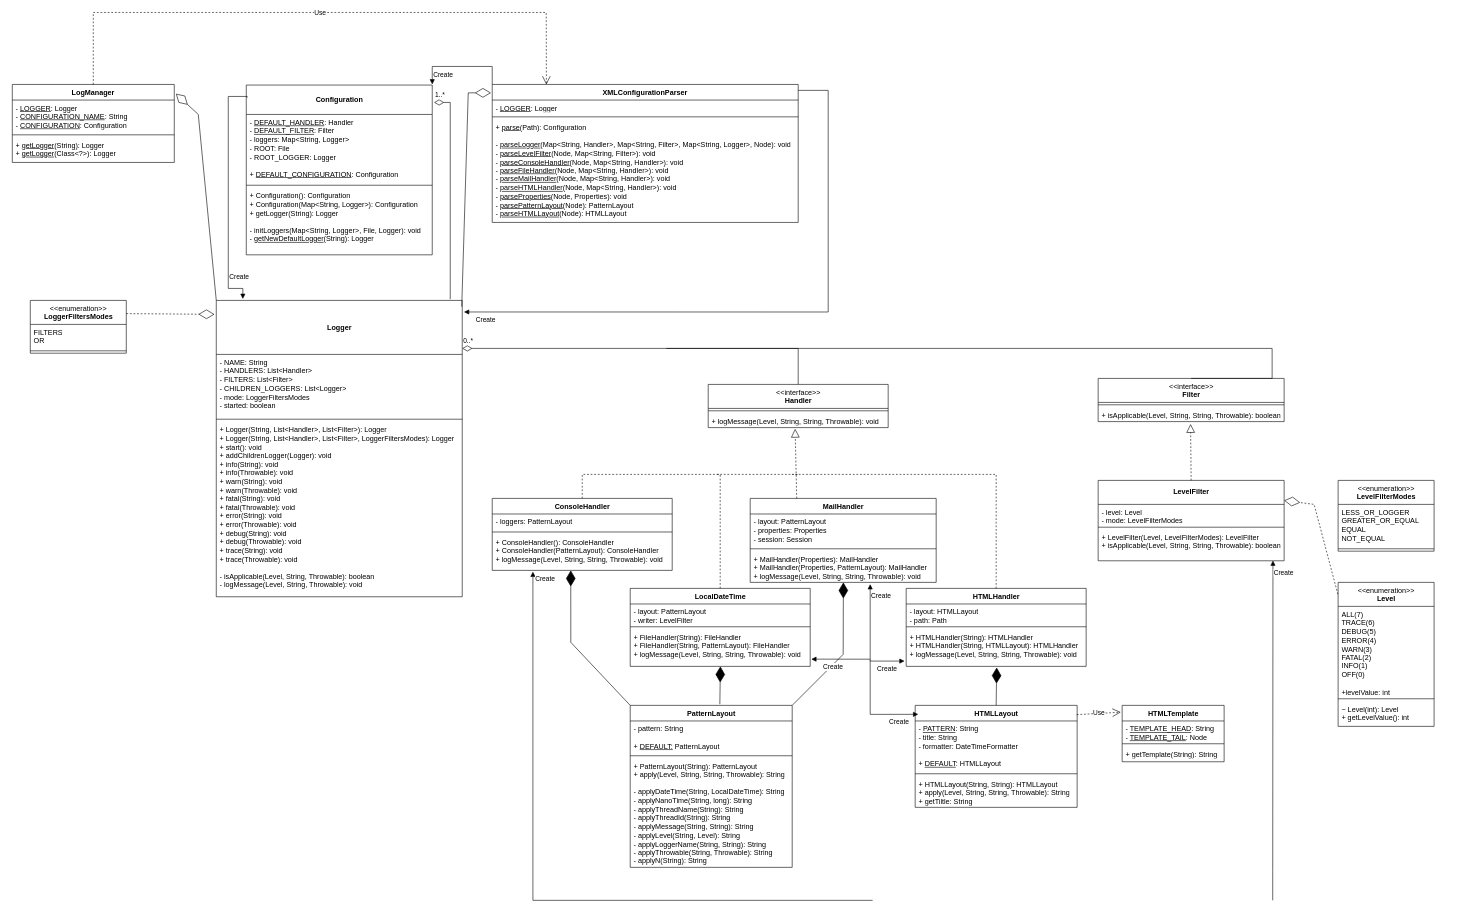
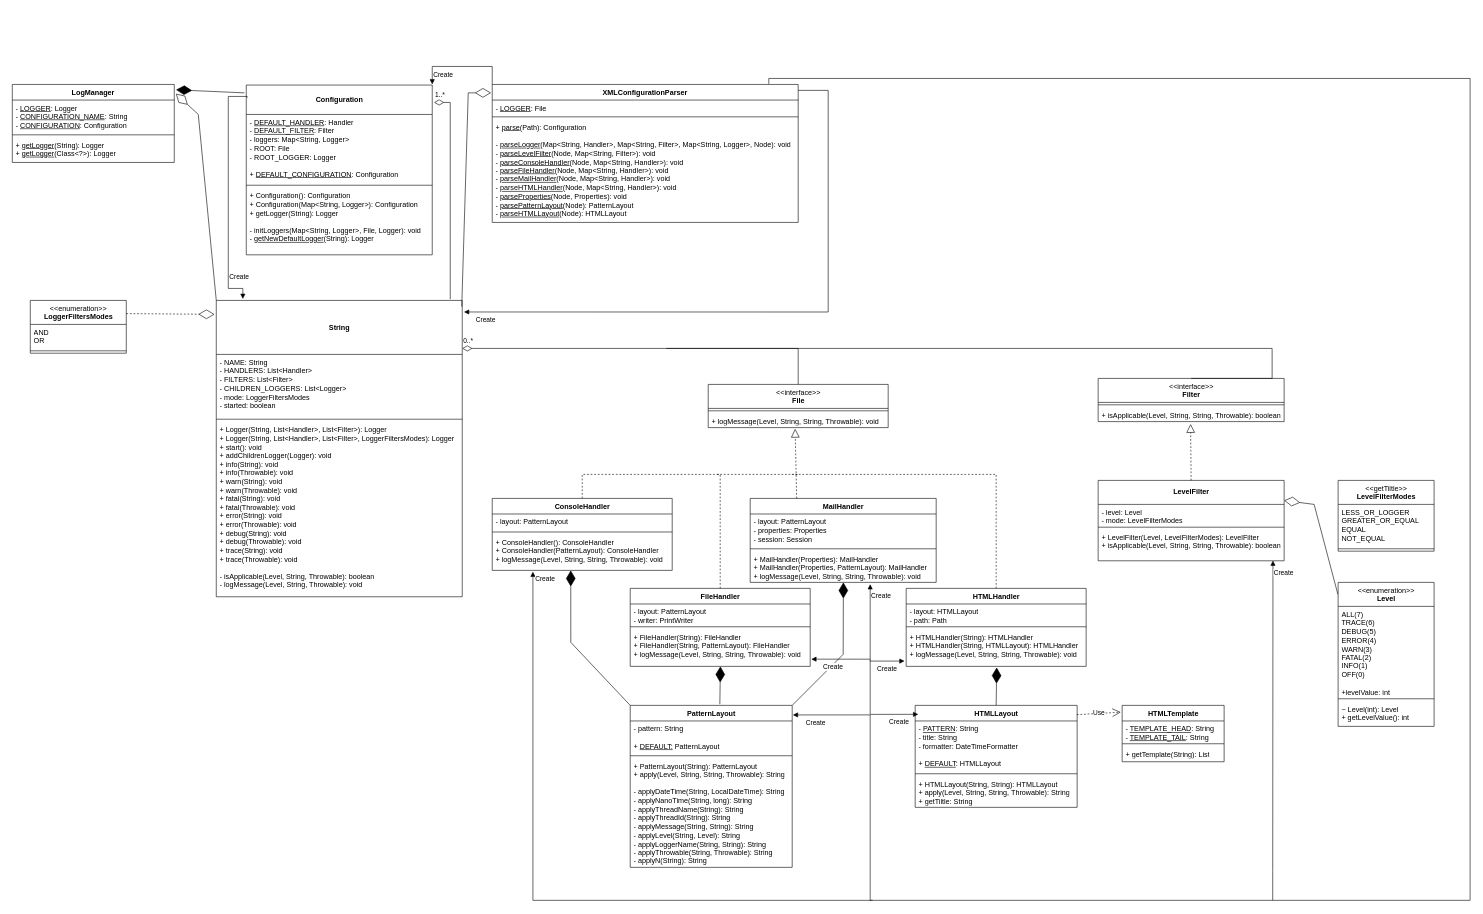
(318, 12) -> none
none -> (1119, 78)
none -> (214, 91)
(526, 108) -> (520, 108)
(340, 327) -> (340, 327)
(48, 337) -> (40, 337)
(799, 397) -> (799, 397)
(1387, 493) -> (1387, 493)
(541, 522) -> (539, 522)
(1324, 540) -> (1324, 540)
(721, 597) -> (721, 597)
(677, 617) -> (677, 617)
(1169, 734) -> (1169, 734)
(1179, 755) -> (1175, 755)
